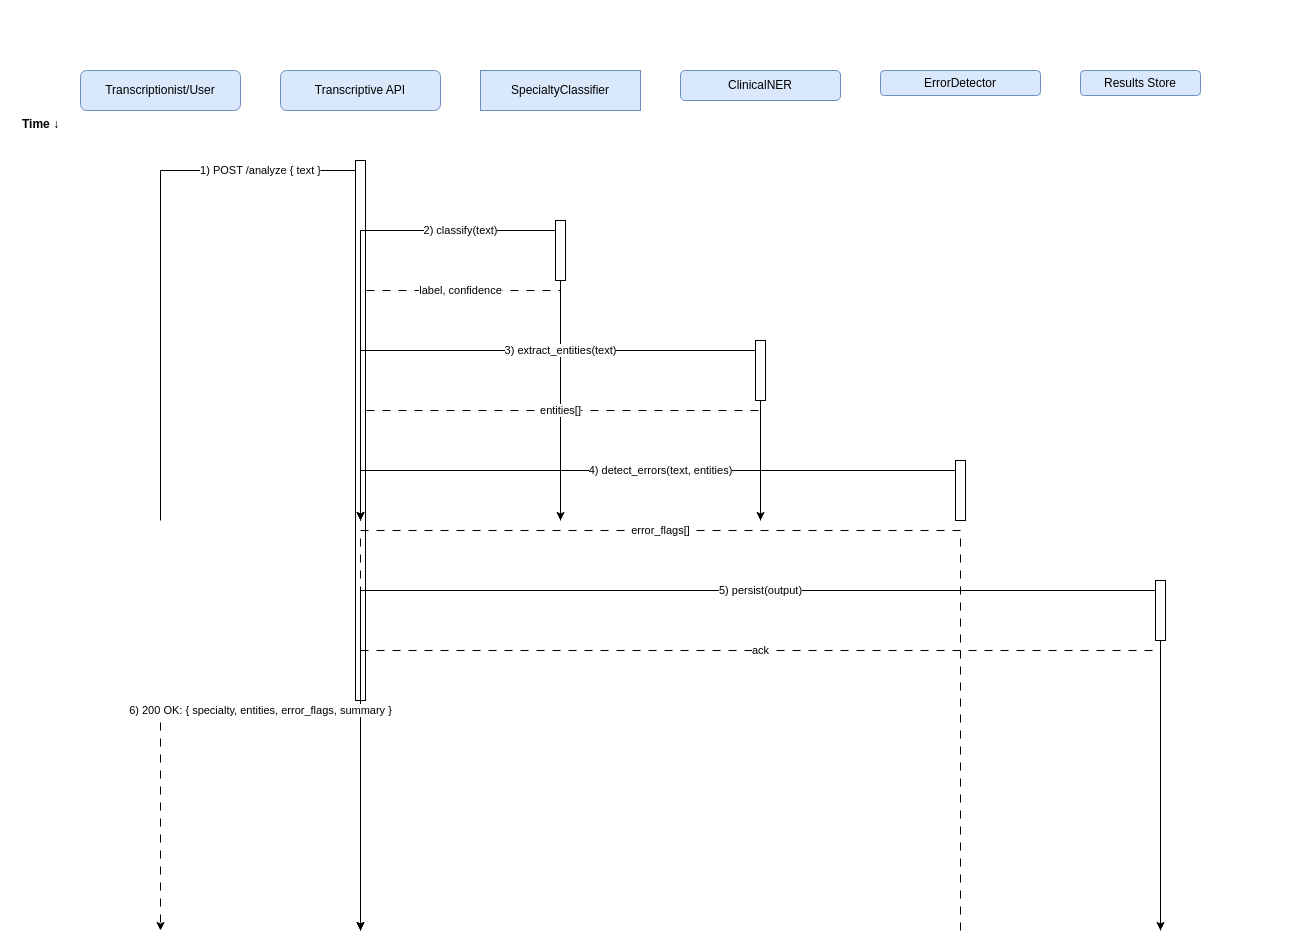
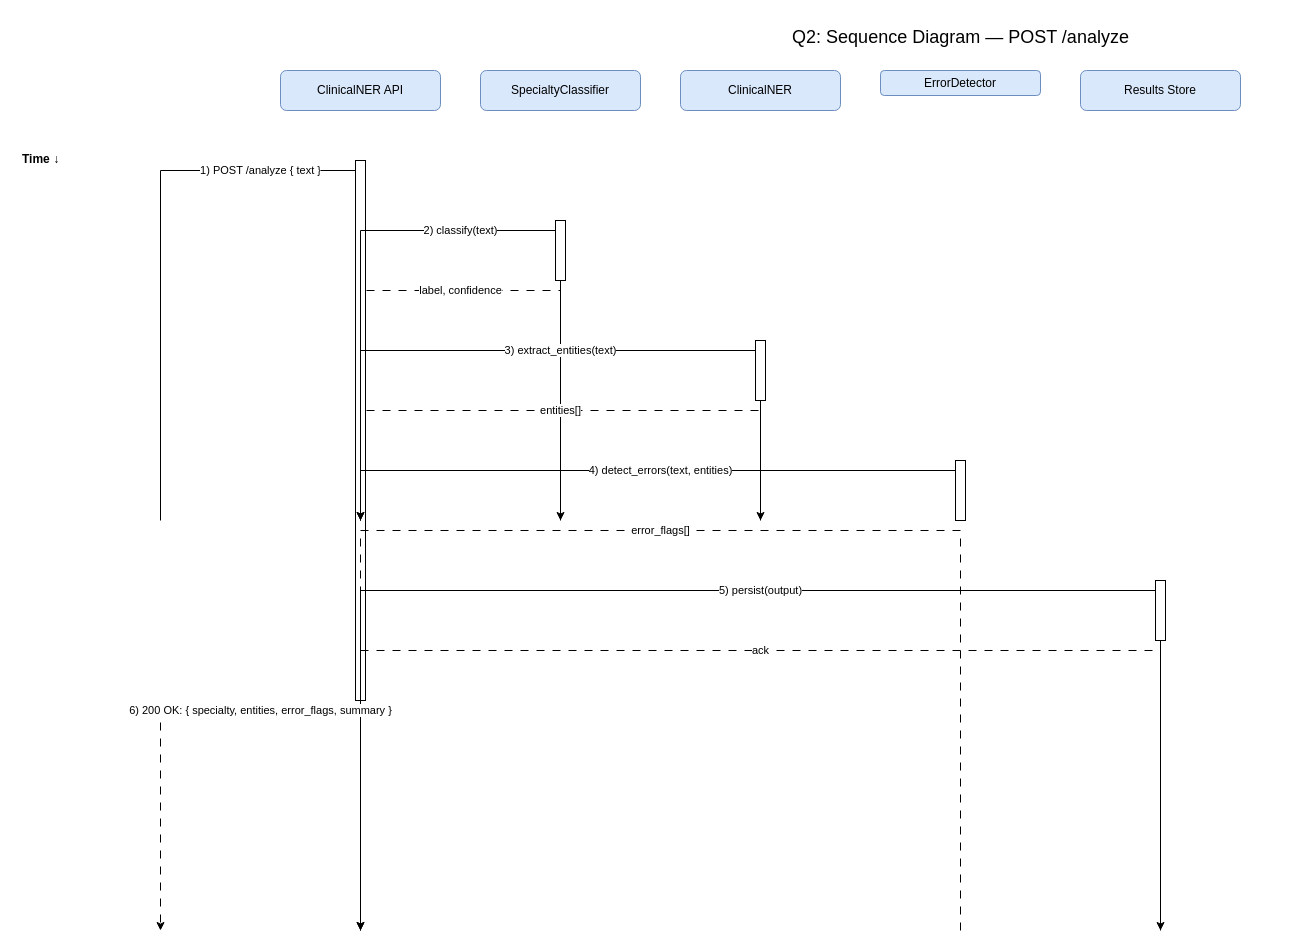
none -> (961, 41)
(1141, 83) -> (1161, 91)
(761, 86) -> (761, 91)
(161, 91) -> none
(361, 91) -> (361, 91)
(561, 91) -> (561, 91)
(51, 121) -> (51, 156)
